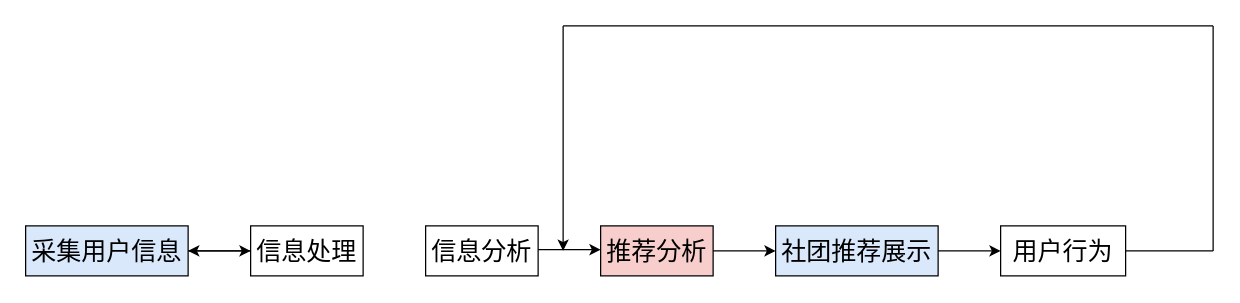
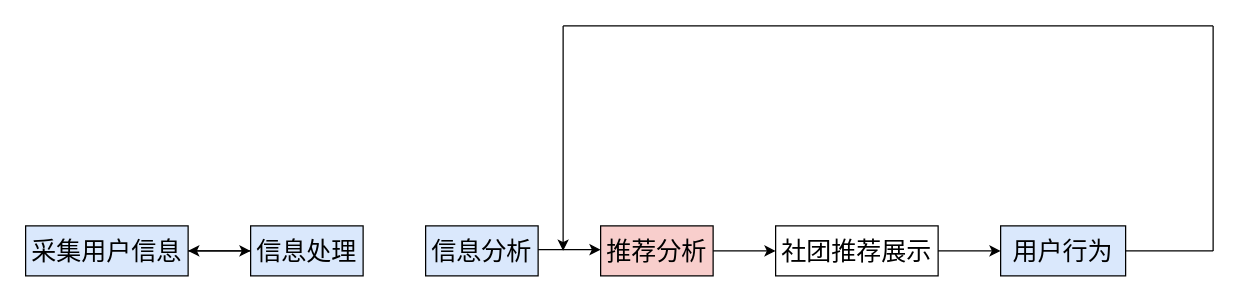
(307, 251) -> (307, 251)
(482, 251) -> (482, 251)
(857, 251) -> (857, 251)
(1063, 251) -> (1063, 251)
